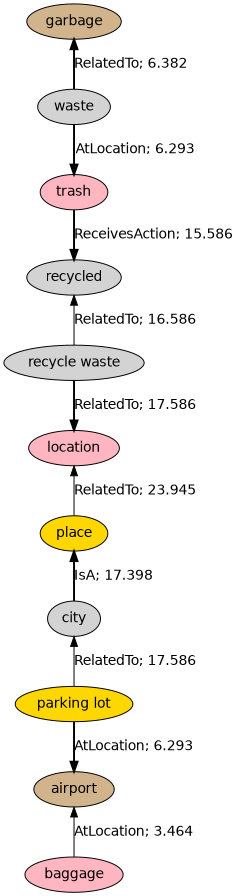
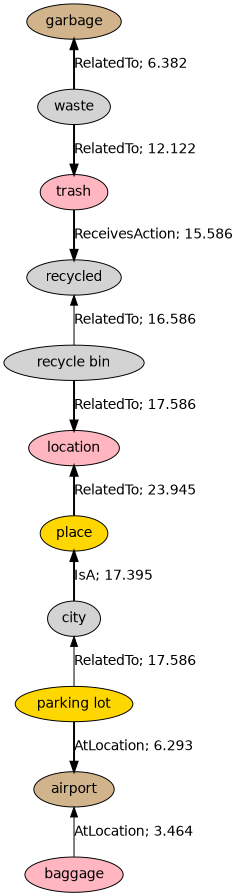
(135, 150) -> (135, 150)
(74, 363) -> (74, 363)
(74, 496) -> (74, 496)
(114, 576) -> (114, 576)
